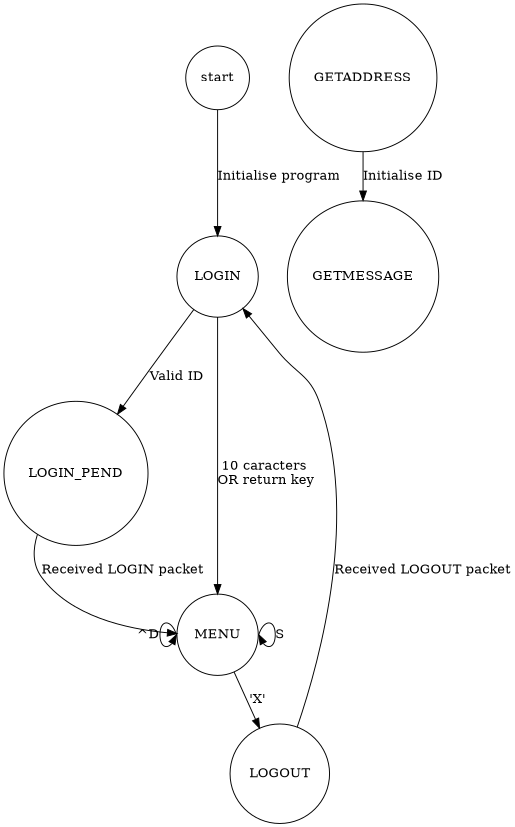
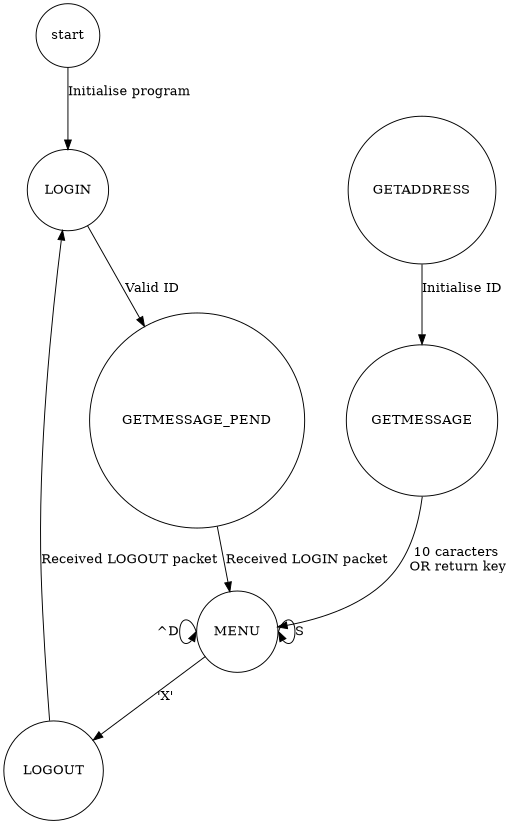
(218, 451) -> (380, 586)
(76, 473) -> (197, 421)
